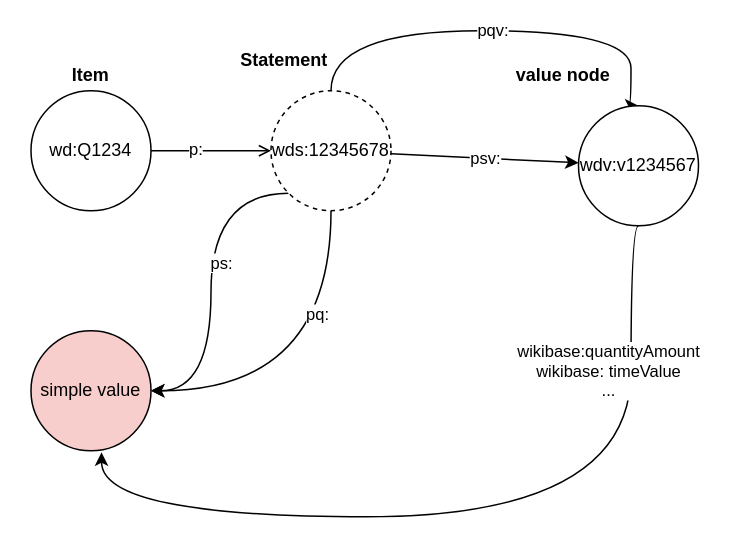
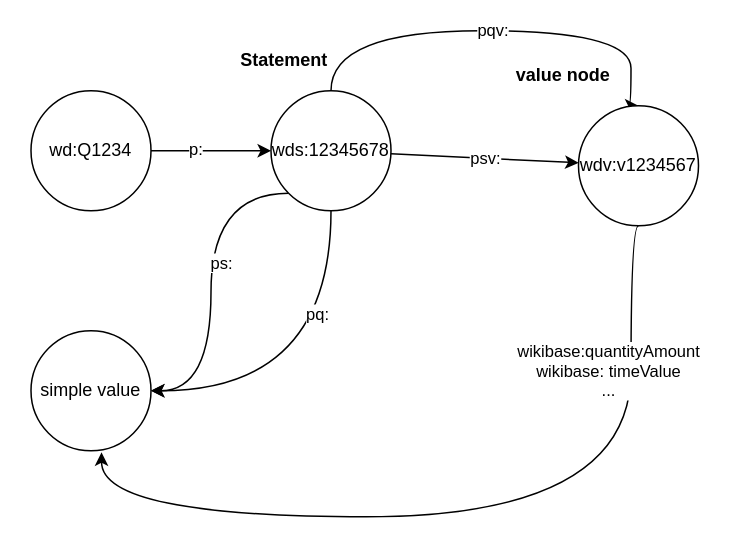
(91, 76) -> none
(261, 151) -> (259, 151)
(331, 151) -> (331, 151)
(91, 391) -> (91, 391)
